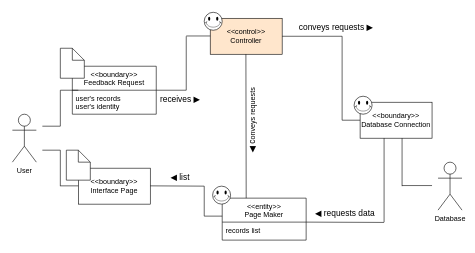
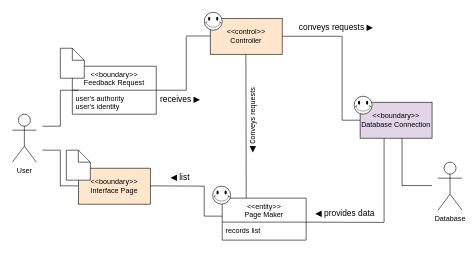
(102, 98) -> (105, 98)
(396, 120) -> (396, 120)
(114, 186) -> (114, 186)
(345, 213) -> (345, 213)
